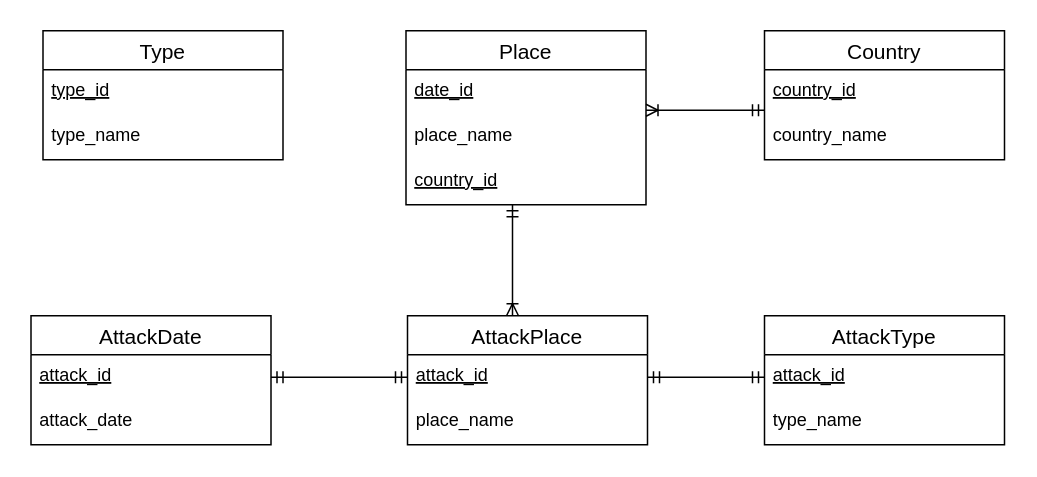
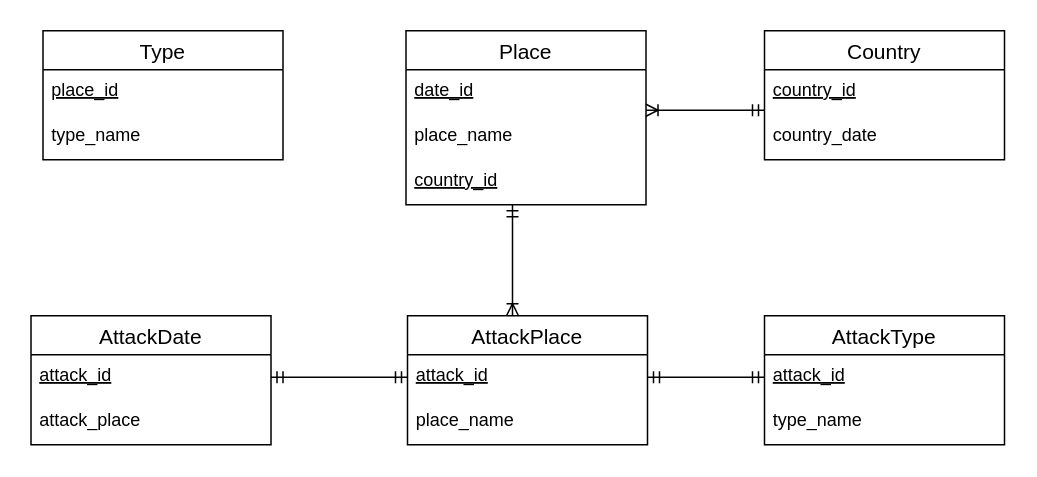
(84, 90) -> (87, 90)
(833, 135) -> (833, 135)
(94, 420) -> (97, 420)
